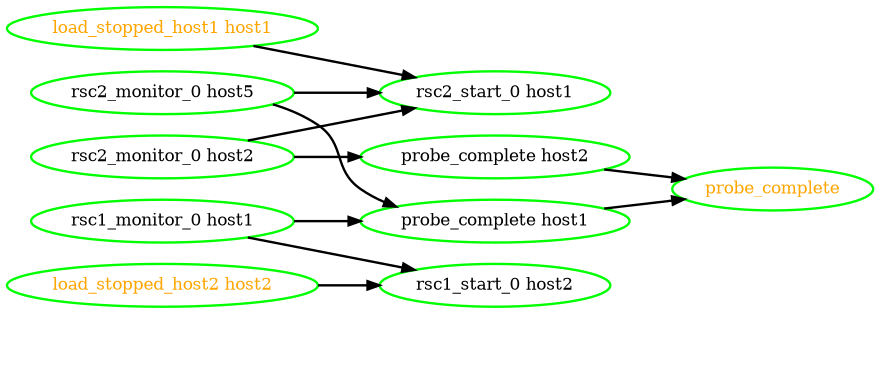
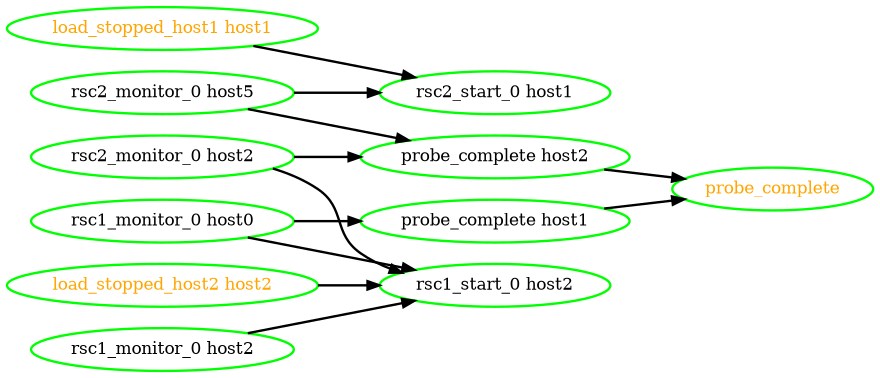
(329, 125) -> (337, 213)
(335, 146) -> (322, 124)
(162, 221) -> (162, 221)
none -> (162, 350)
